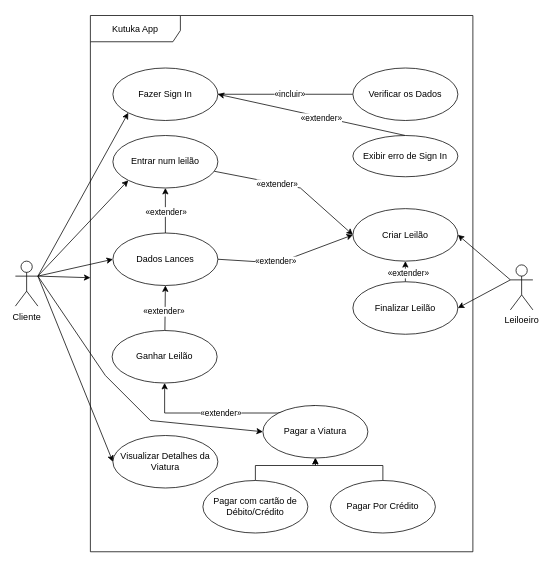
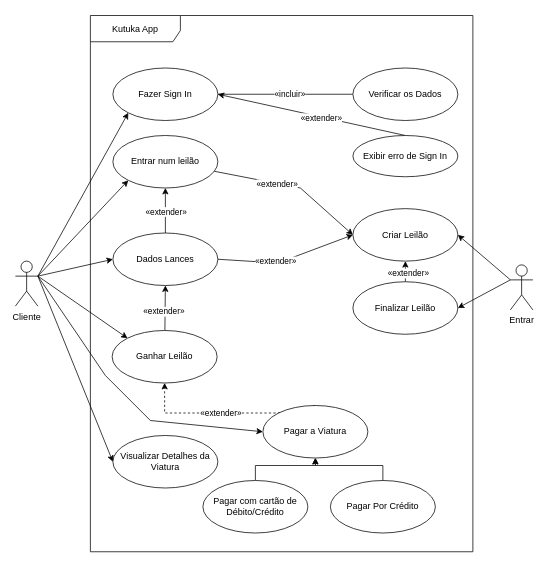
(51, 276) -> (82, 307)
(522, 321) -> (522, 321)
(169, 413) -> (169, 413)
